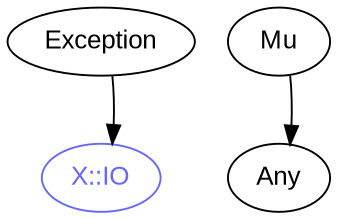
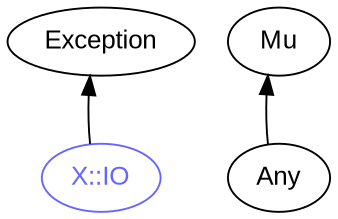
(292, 100) -> (266, 120)
(114, 101) -> (89, 120)
